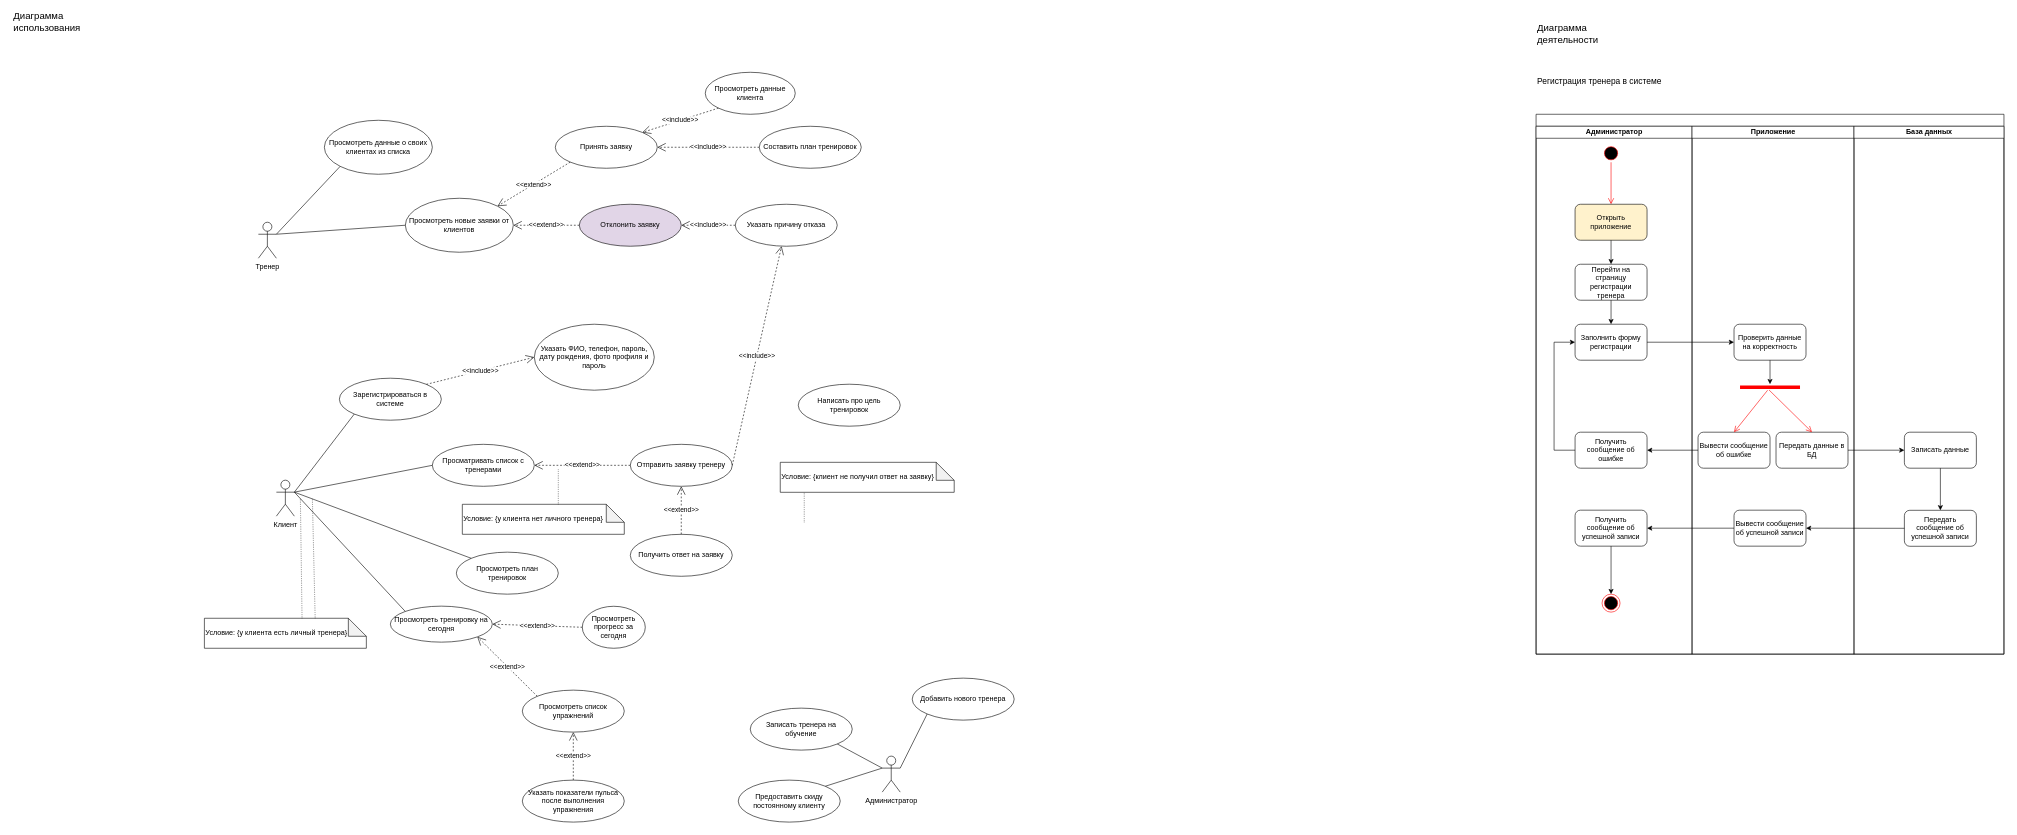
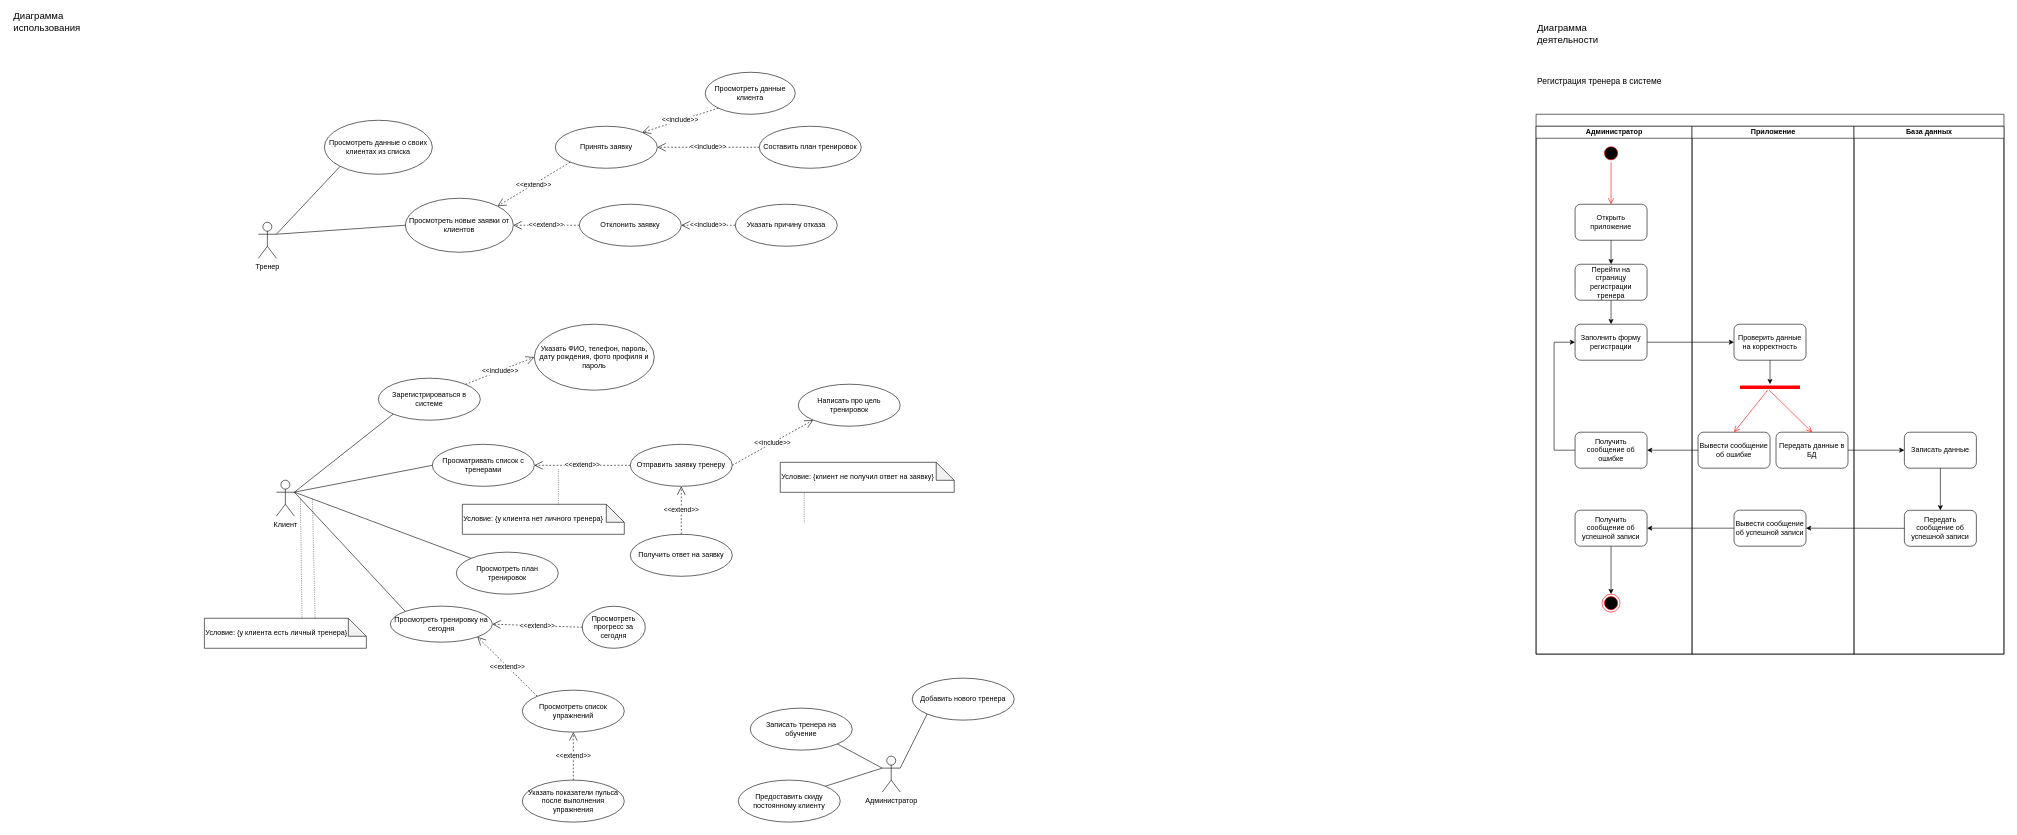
(1611, 222) -> (1611, 222)
(630, 225) -> (630, 225)
(757, 357) -> (772, 443)
(390, 399) -> (429, 399)
